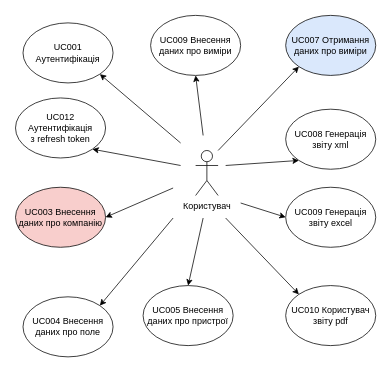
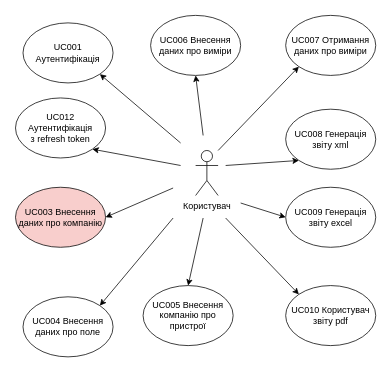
(195, 45) -> (195, 45)
(330, 45) -> (330, 45)
(188, 315) -> (188, 315)
